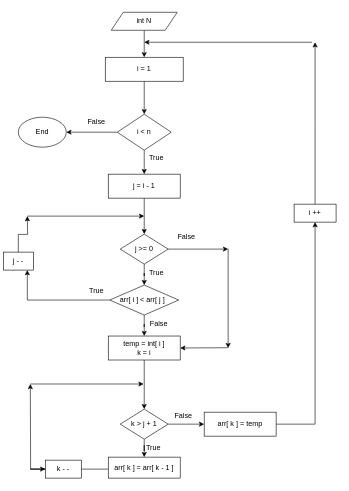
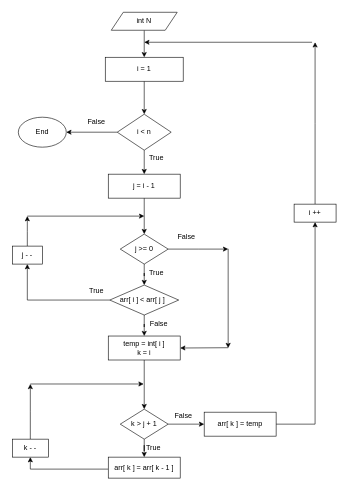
(18, 261) -> (27, 255)
(63, 470) -> (30, 449)
